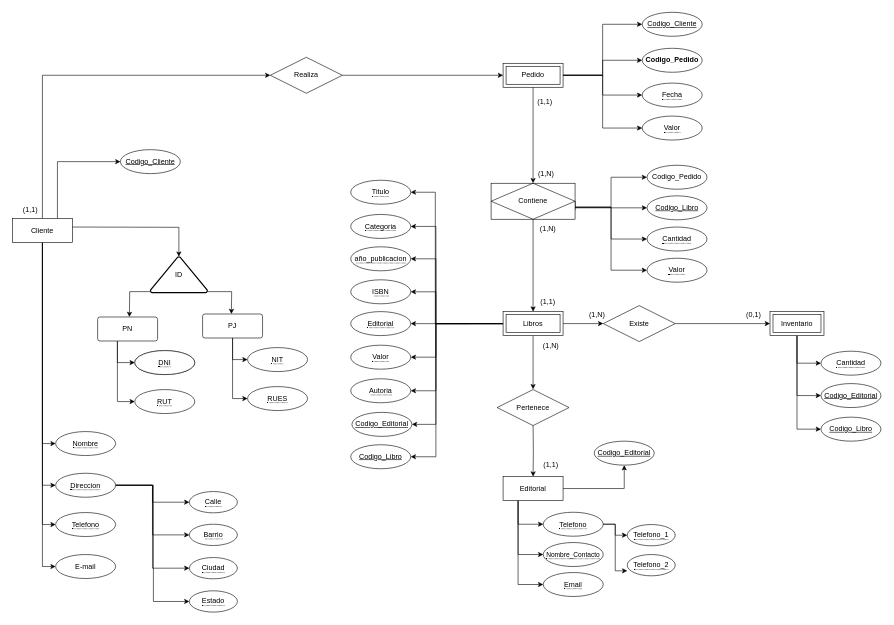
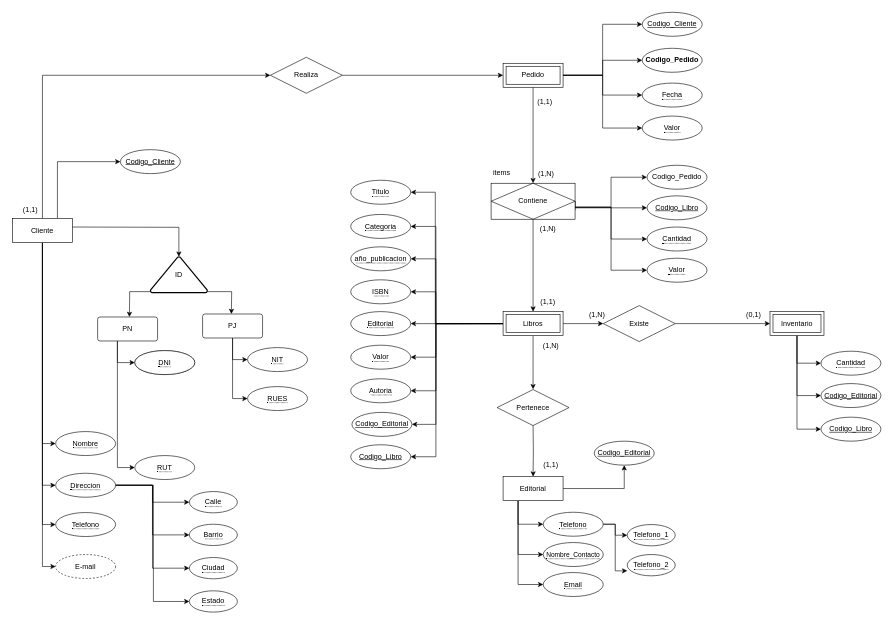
none -> (502, 173)
(165, 402) -> (165, 468)
(86, 567) -> (86, 567)
